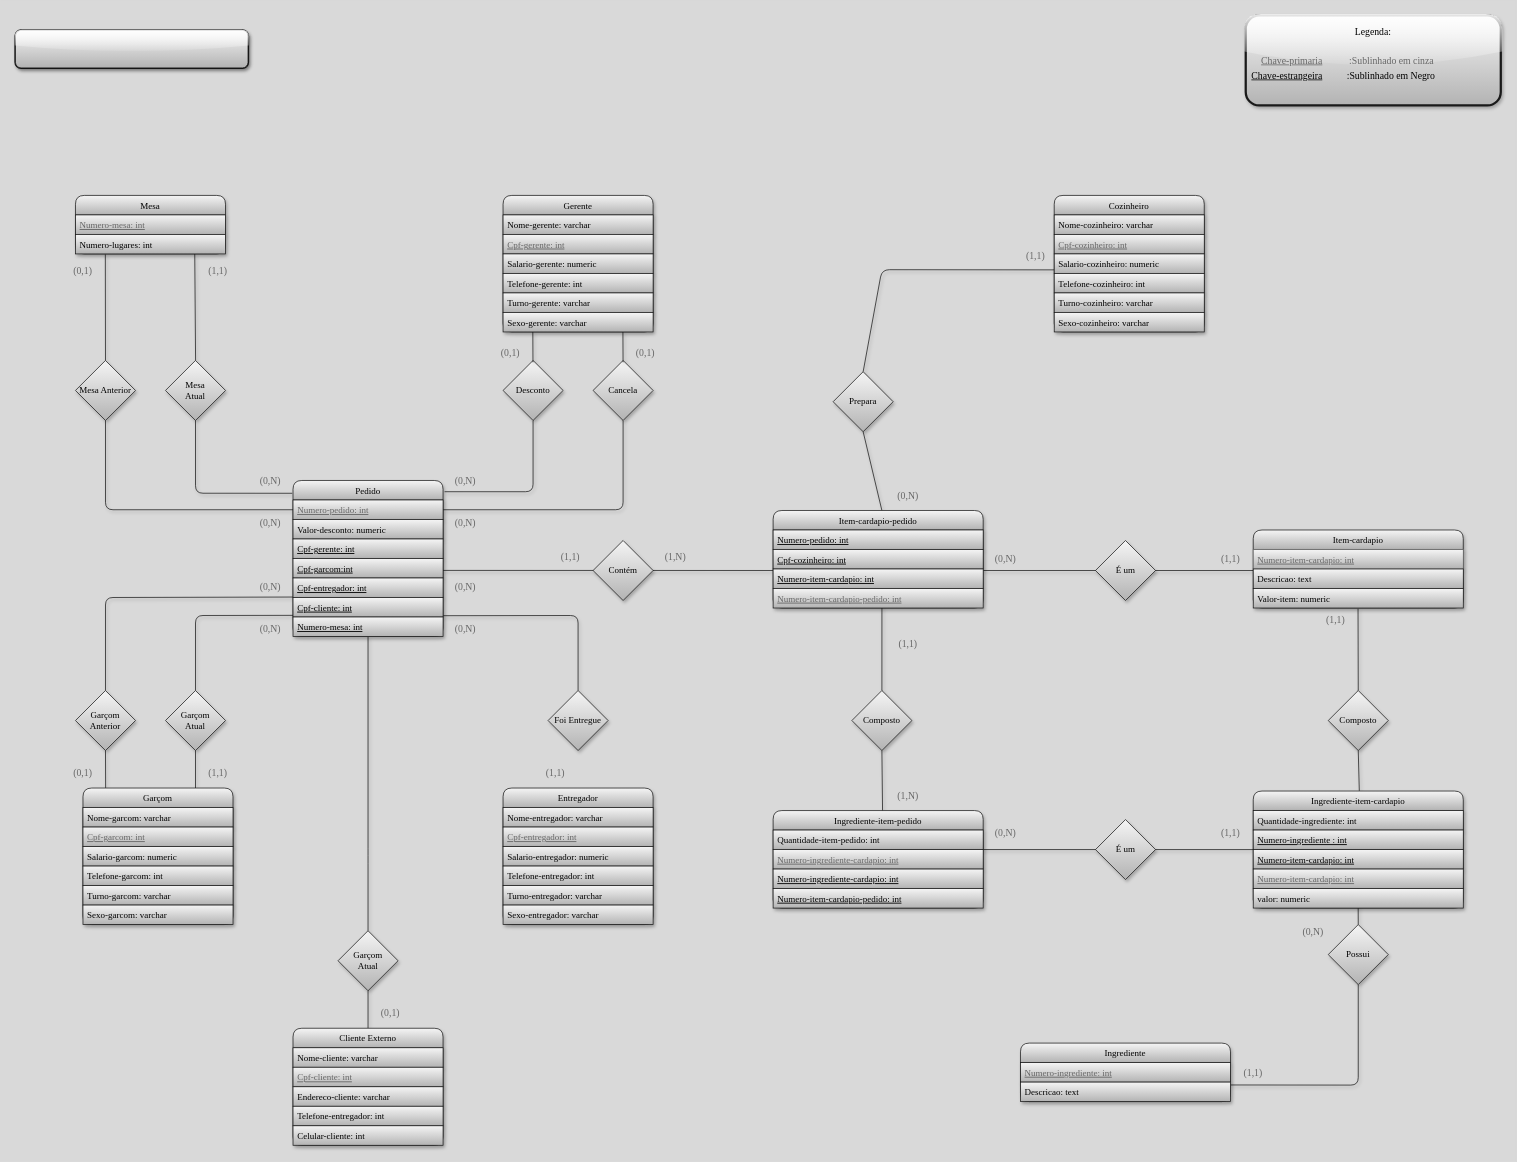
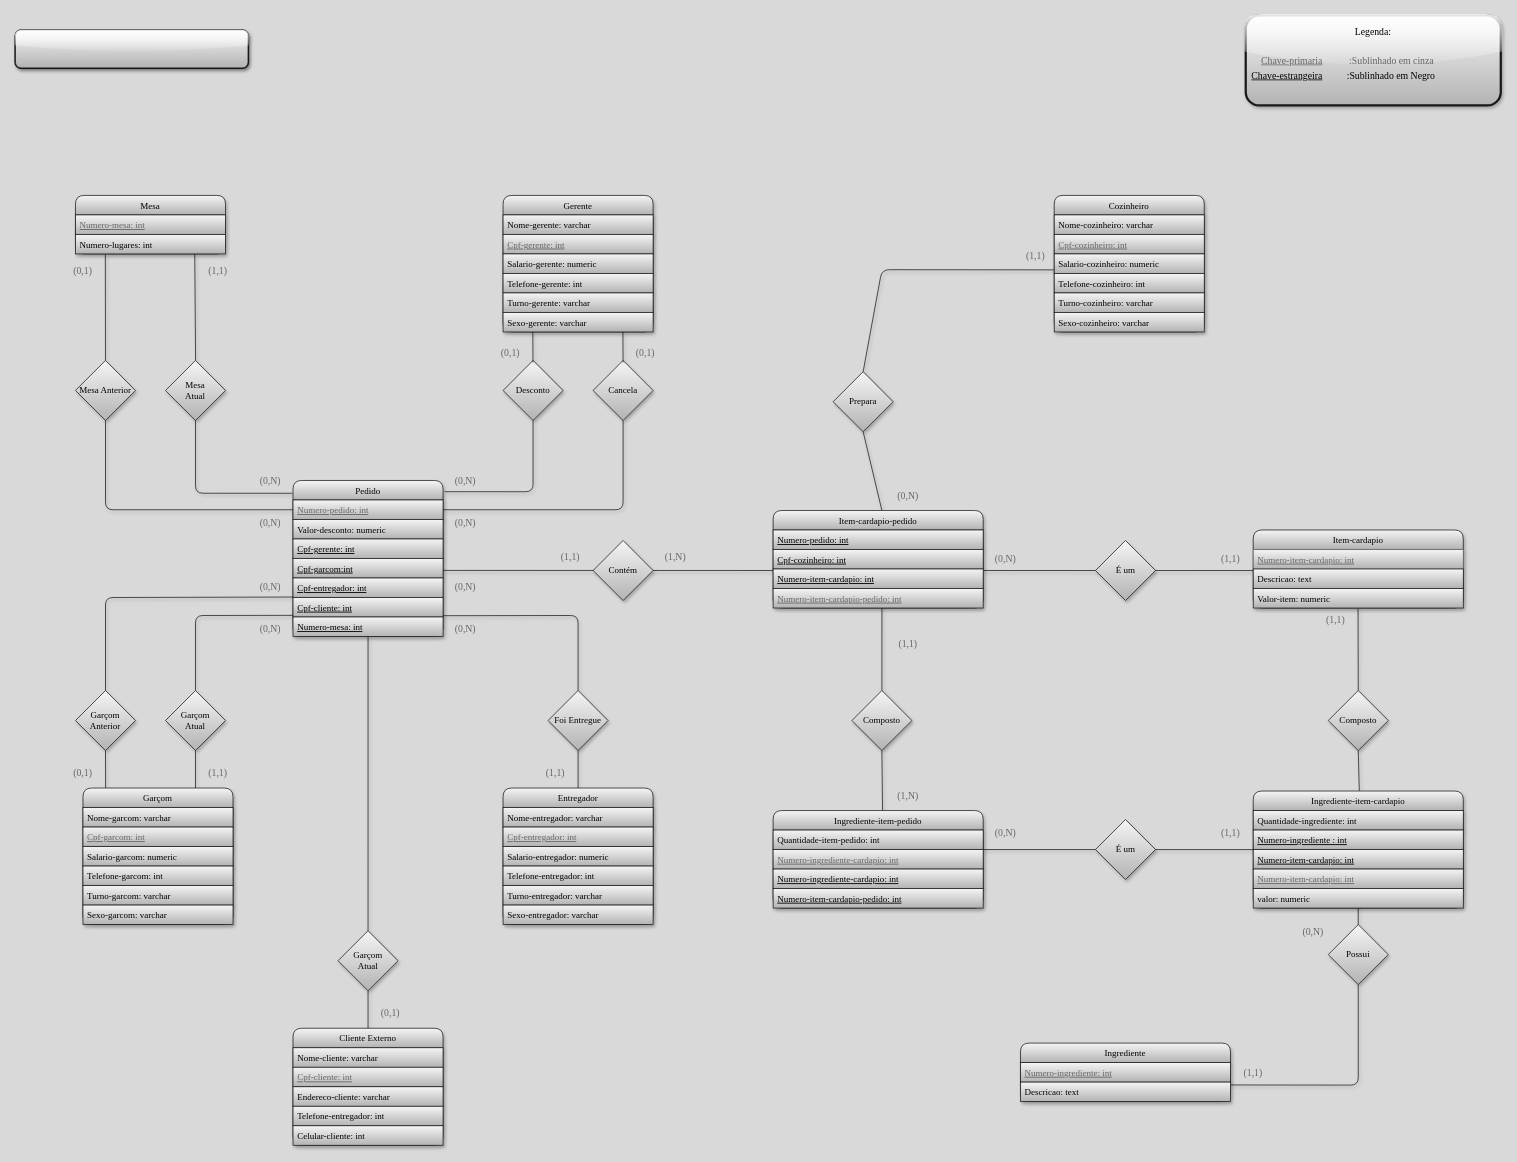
none -> (578, 770)
